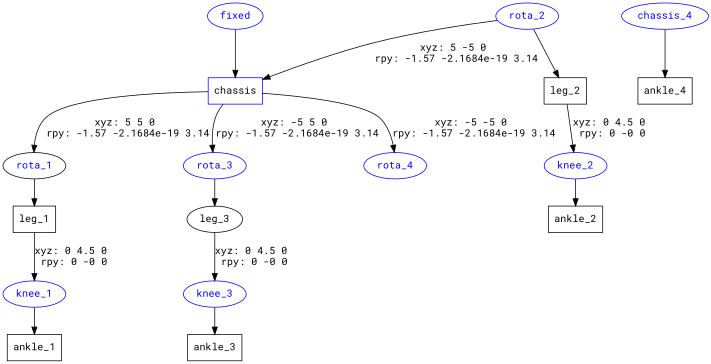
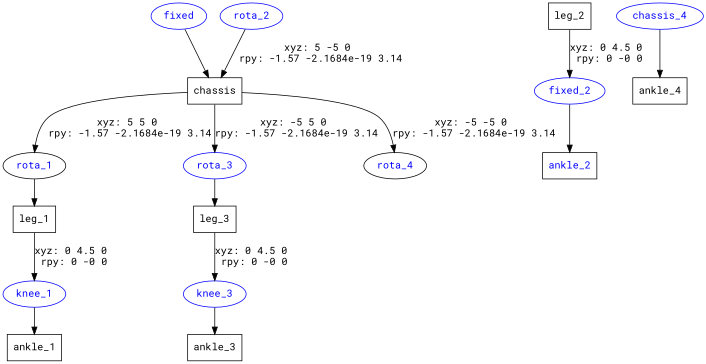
(544, 50) -> none
(235, 91) -> (215, 91)
(395, 166) -> (395, 166)
(576, 166) -> (570, 91)
(215, 219) -> (215, 219)
(576, 219) -> (570, 166)
